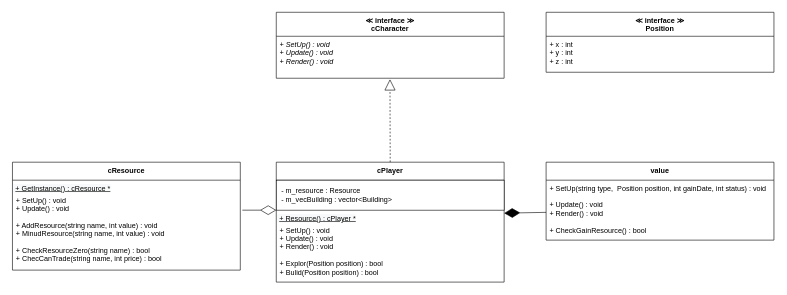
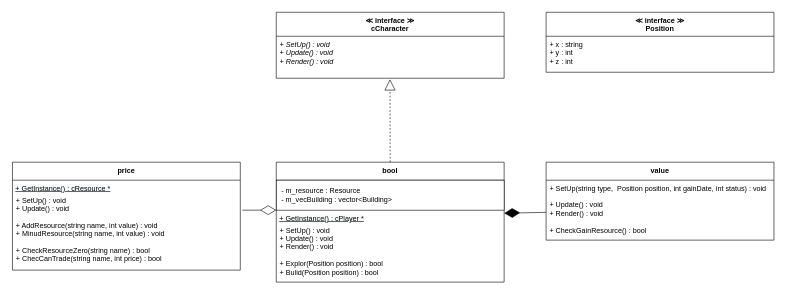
(563, 44) -> (569, 44)
(126, 170) -> (126, 170)
(390, 170) -> (390, 170)
(320, 219) -> (326, 219)
